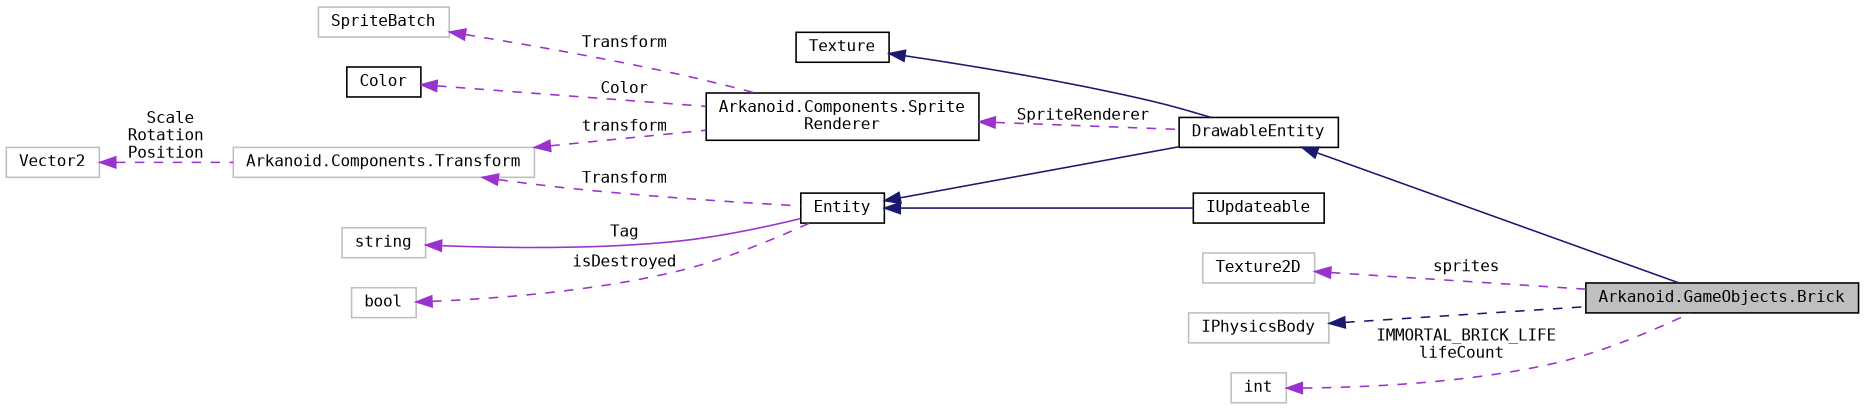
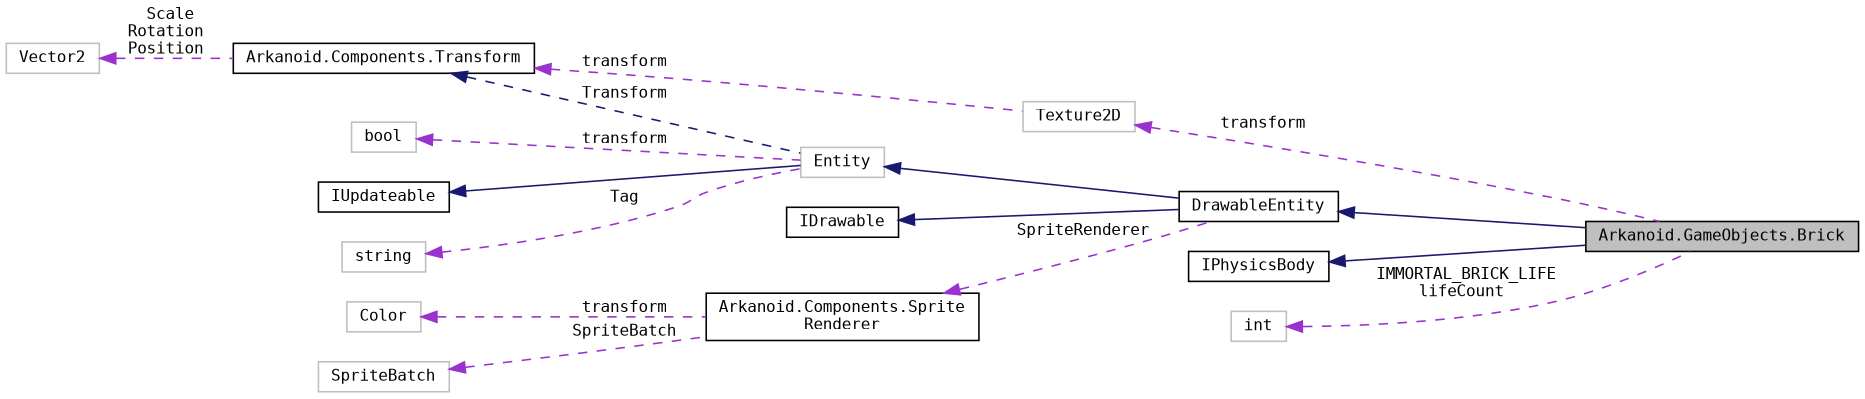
(620, 43) -> (620, 332)
(843, 47) -> (843, 222)
(384, 82) -> (384, 317)
(620, 89) -> (620, 308)
(628, 138) -> (787, 88)
(384, 162) -> (384, 58)
(649, 196) -> (634, 115)
(843, 208) -> (843, 162)
(1047, 208) -> (633, 178)
(622, 245) -> (624, 222)
(620, 262) -> (620, 140)
(1462, 267) -> (1259, 124)
(1465, 315) -> (1465, 253)
(1259, 328) -> (1259, 266)
